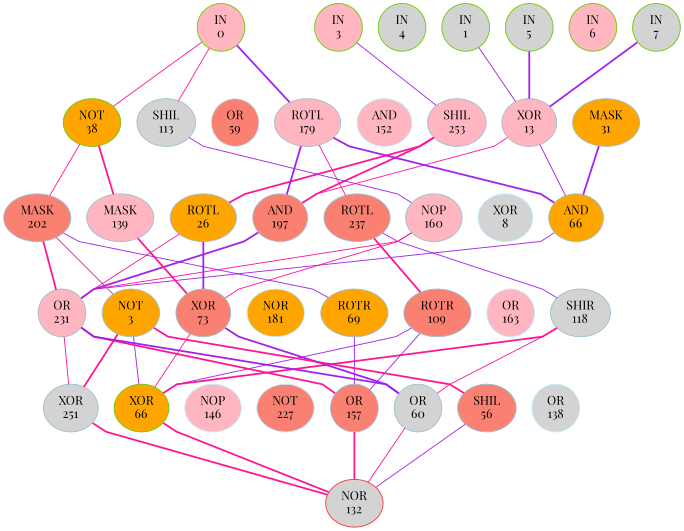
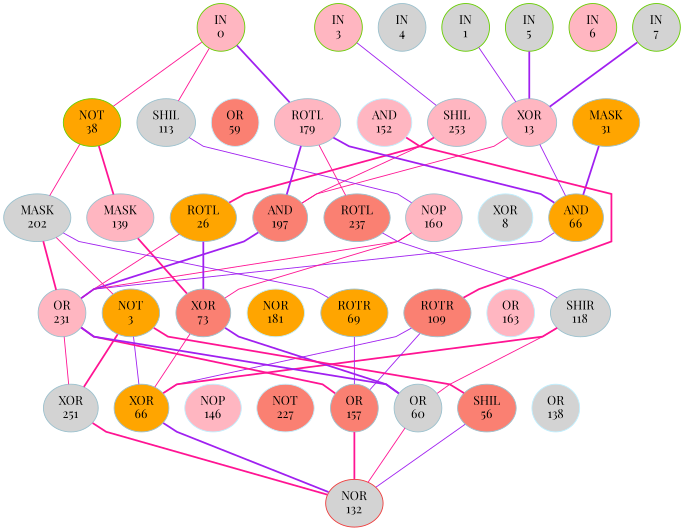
(402, 27) -> (402, 27)
(368, 170) -> (368, 170)
(37, 218) -> (37, 218)
(397, 265) -> (608, 193)
(141, 408) -> (141, 408)
(245, 459) -> (245, 459)
